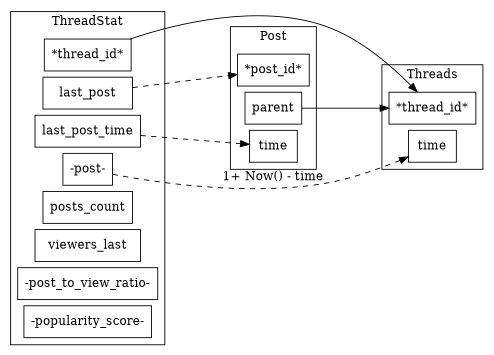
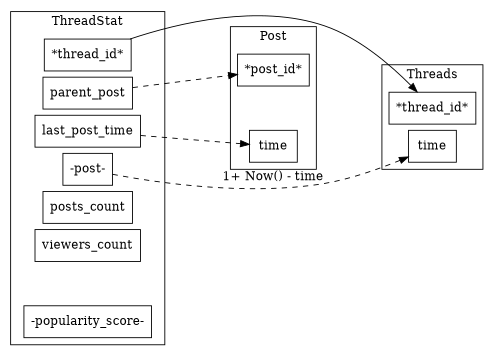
(88, 93) -> (88, 93)
(273, 108) -> none
(88, 246) -> (88, 246)
(88, 284) -> none
